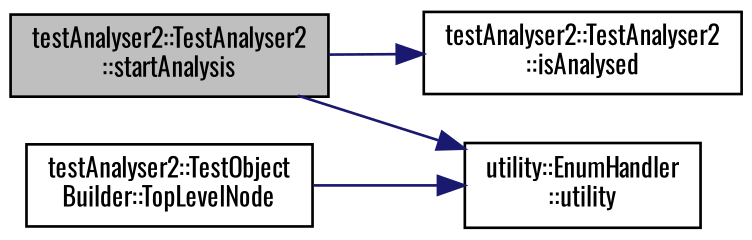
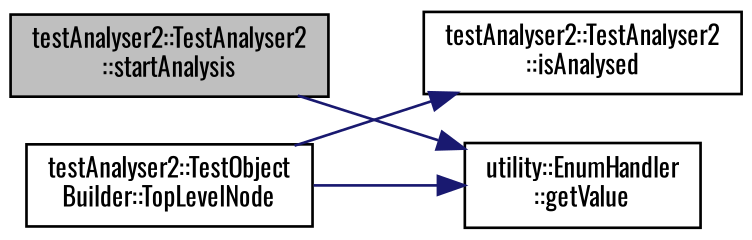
(362, 54) -> (346, 129)
(583, 185) -> (583, 185)
